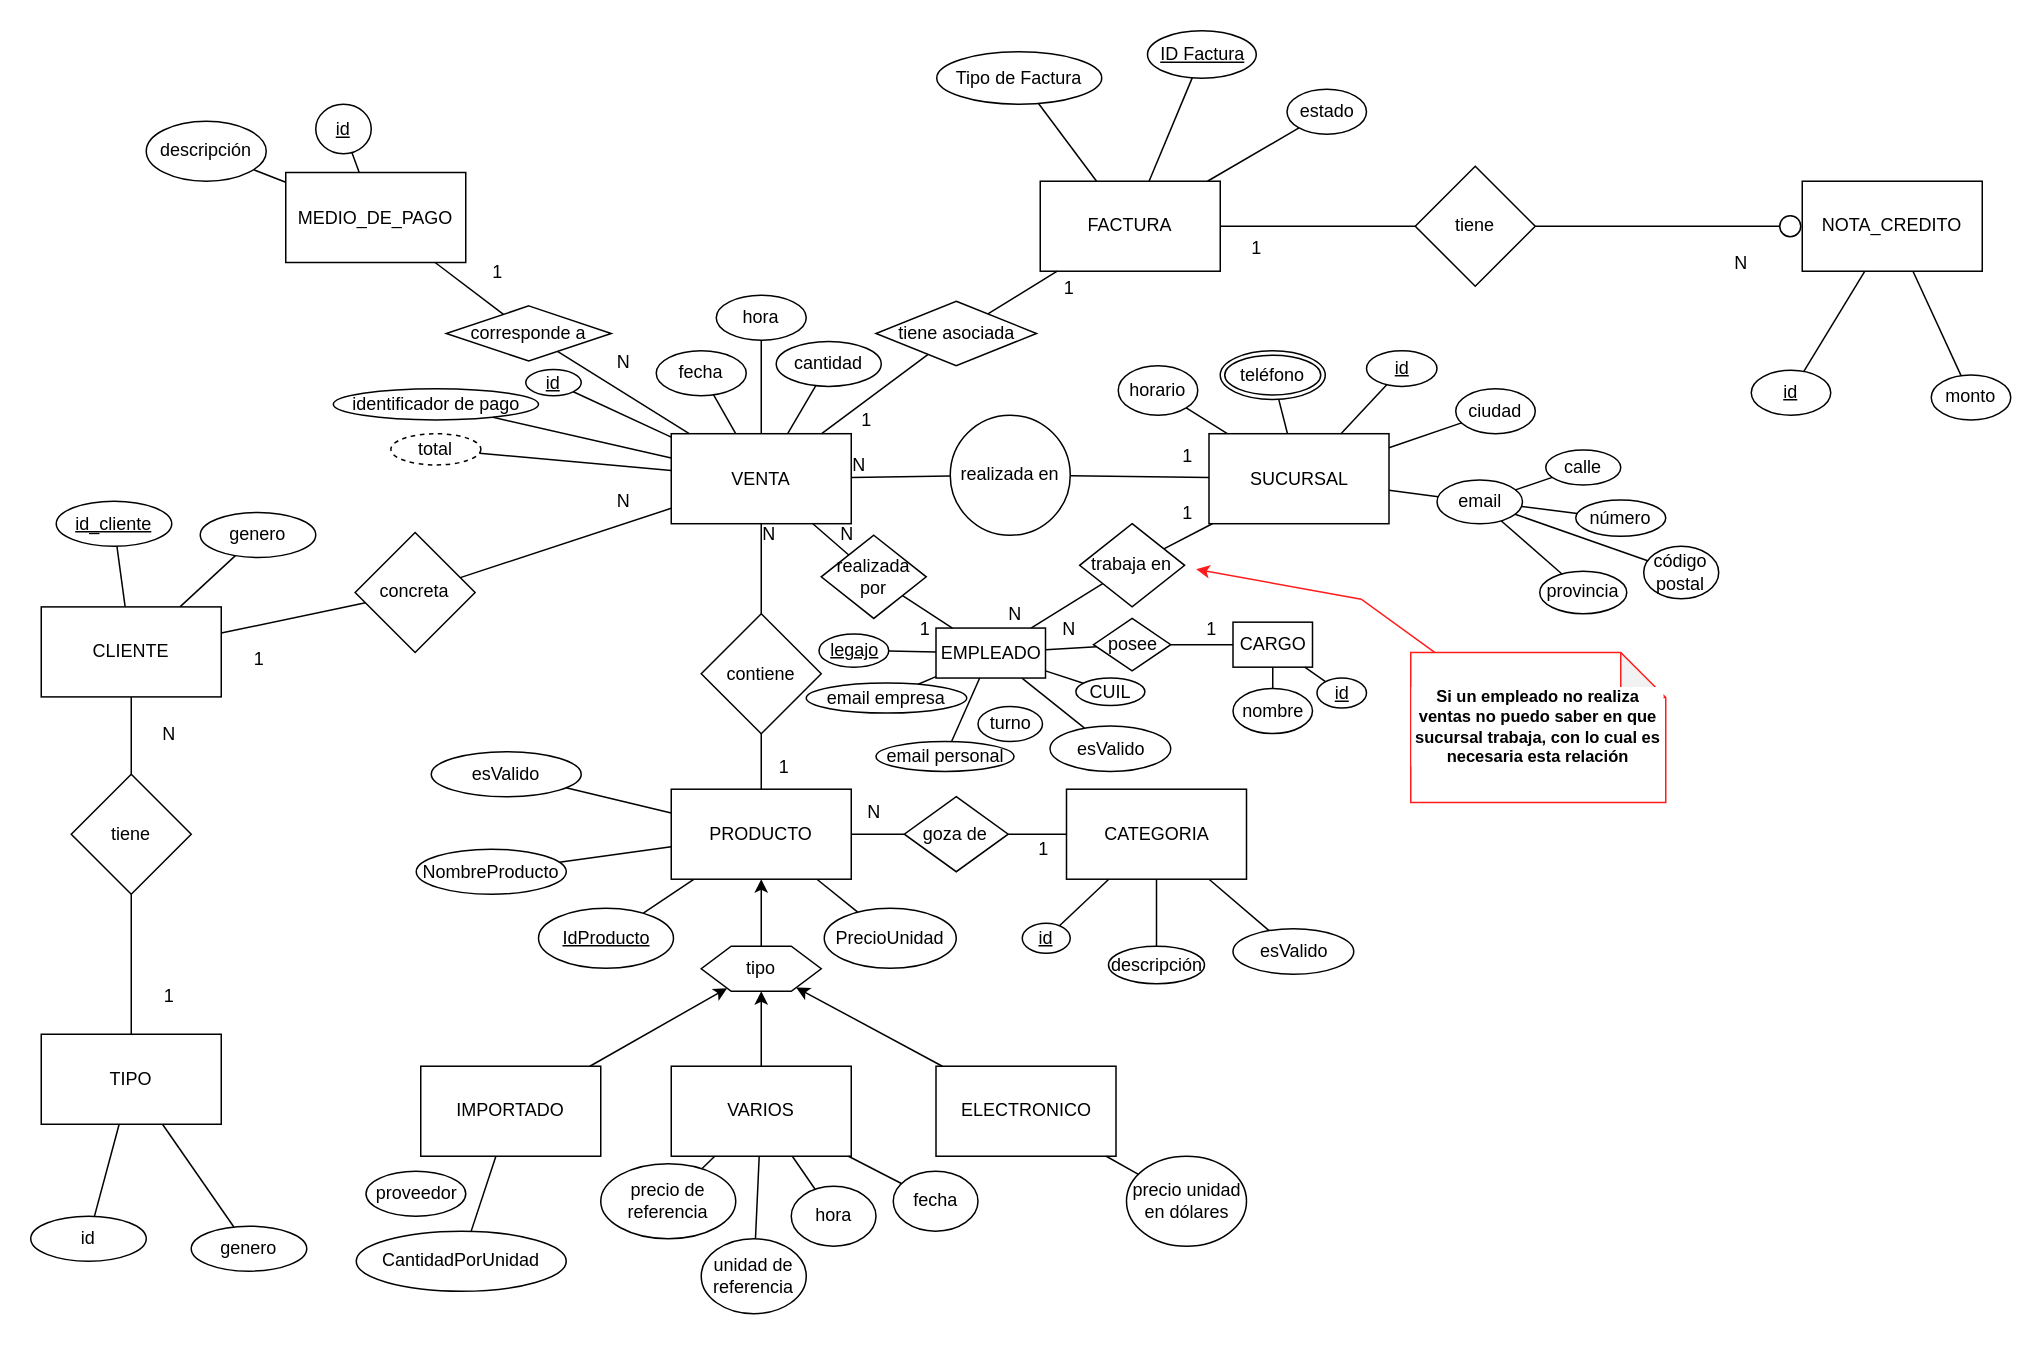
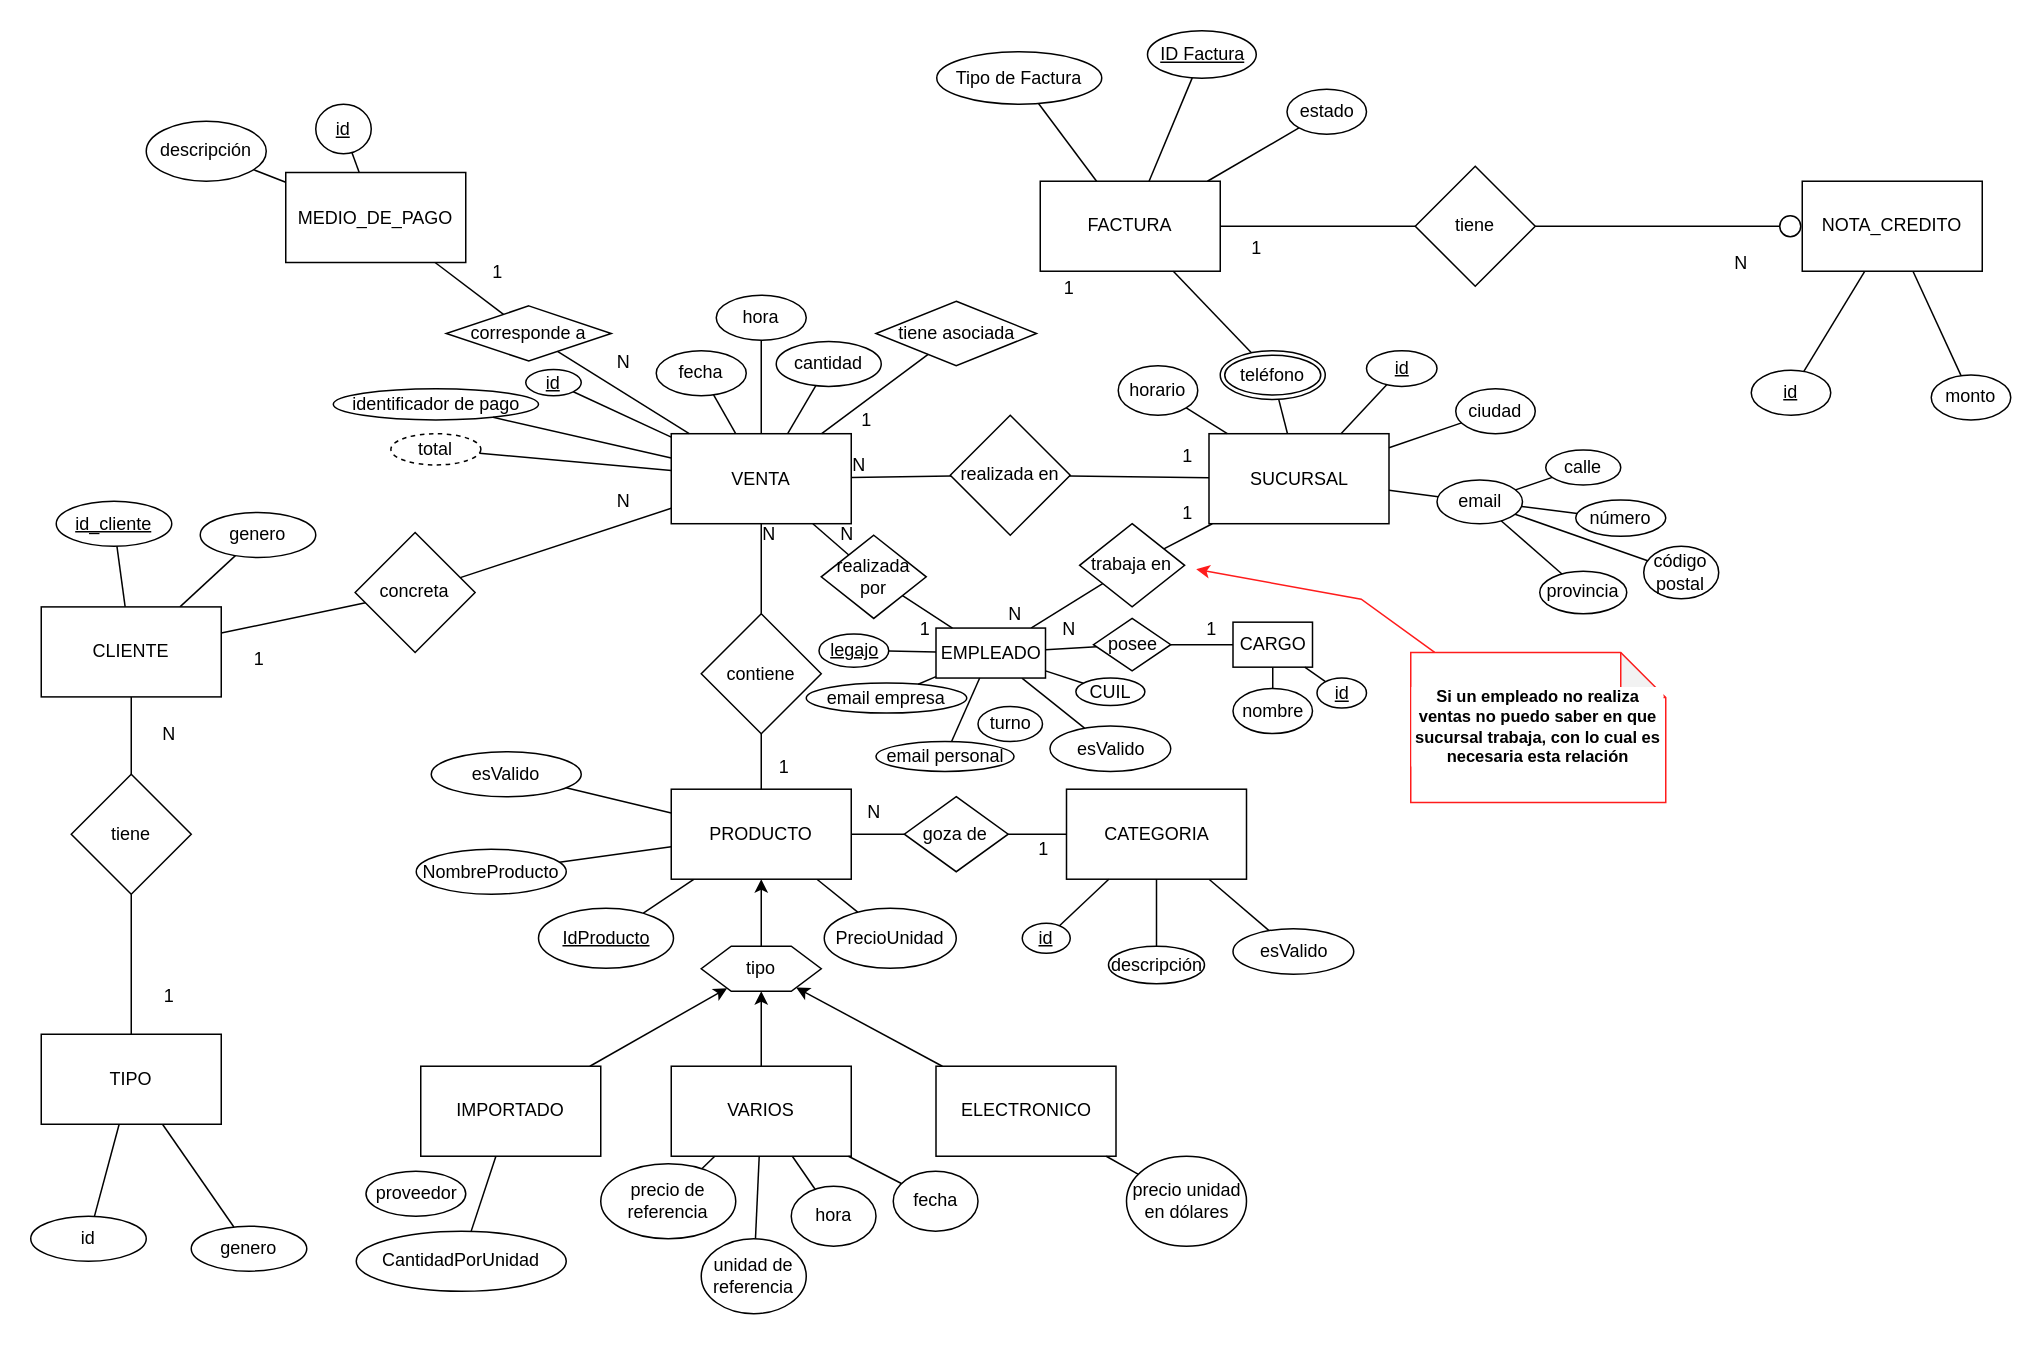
(1023, 292) -> (1212, 312)
(1010, 475) -> (1010, 475)
